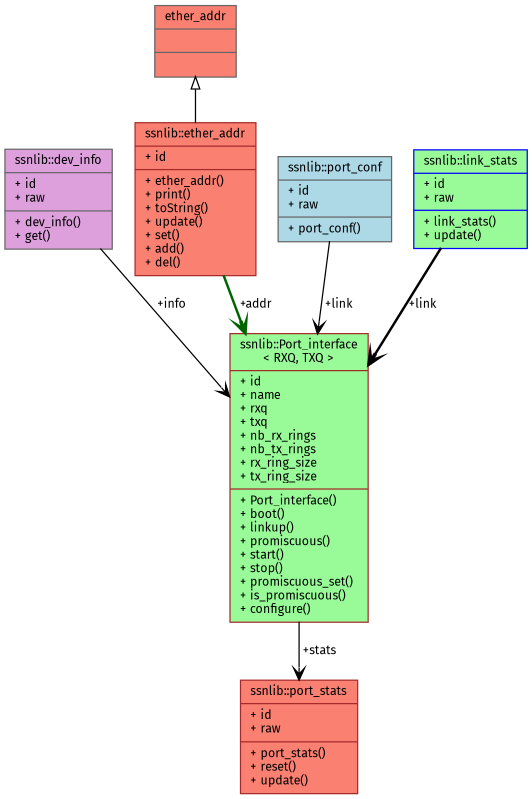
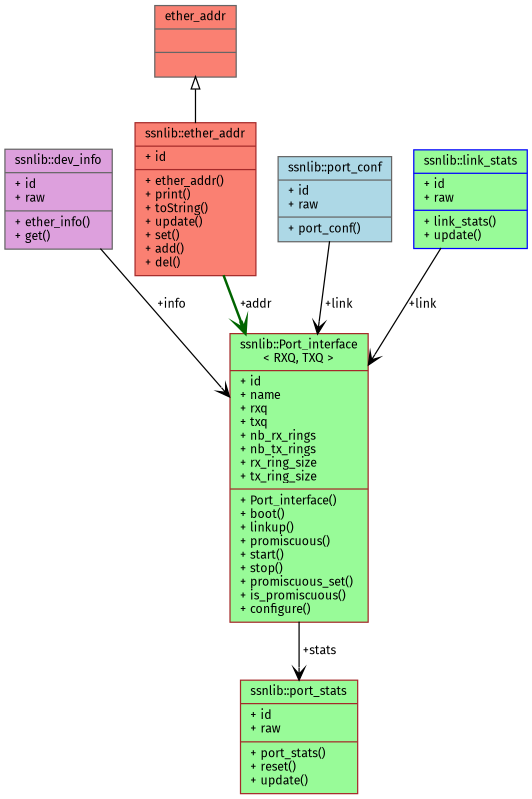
(48, 223) -> (52, 223)
(408, 301) -> (408, 301)
(299, 737) -> (299, 737)
